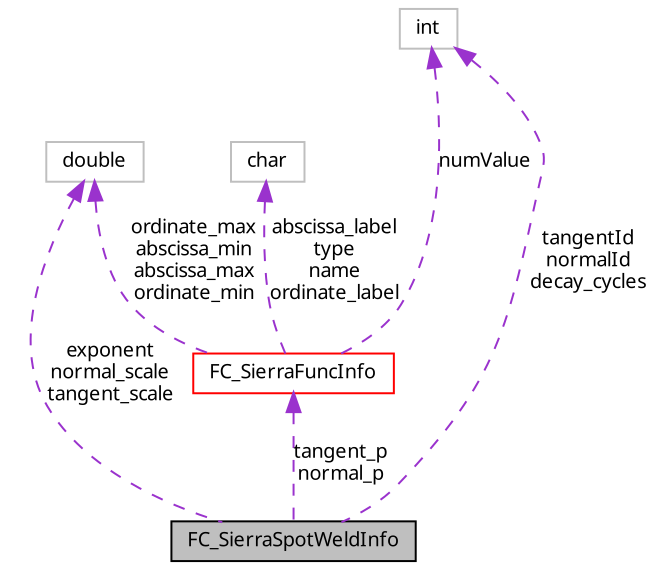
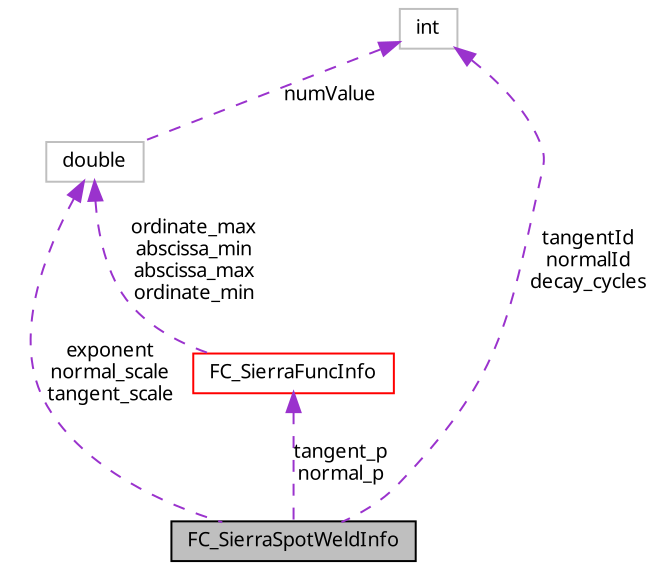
(268, 162) -> none
(430, 229) -> (260, 96)
